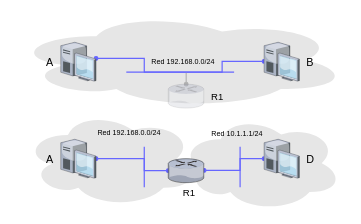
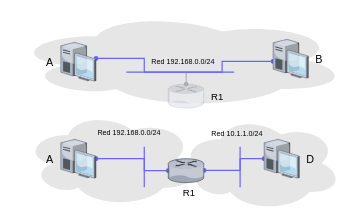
(282, 62) -> (291, 59)
(237, 134) -> (237, 134)
